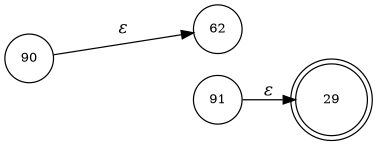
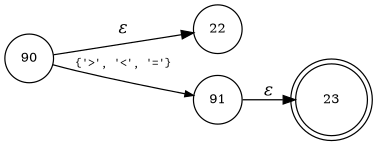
(218, 29) -> (218, 29)
none -> (119, 80)
(332, 100) -> (332, 100)
